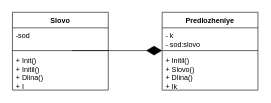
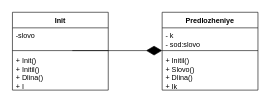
(60, 20) -> (60, 20)
(24, 36) -> (27, 36)
